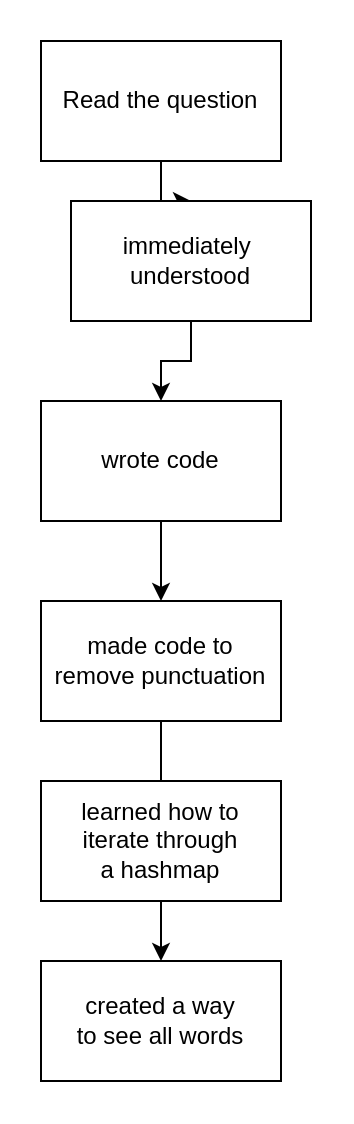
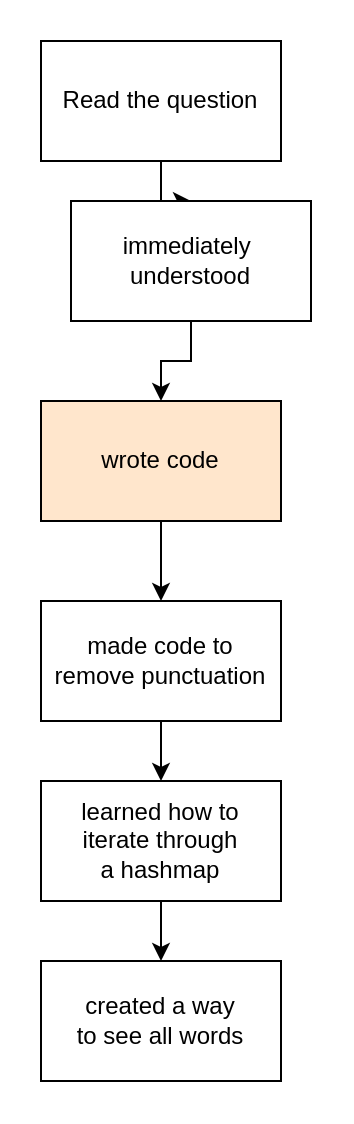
(161, 461) -> (161, 461)
(161, 771) -> (161, 766)
